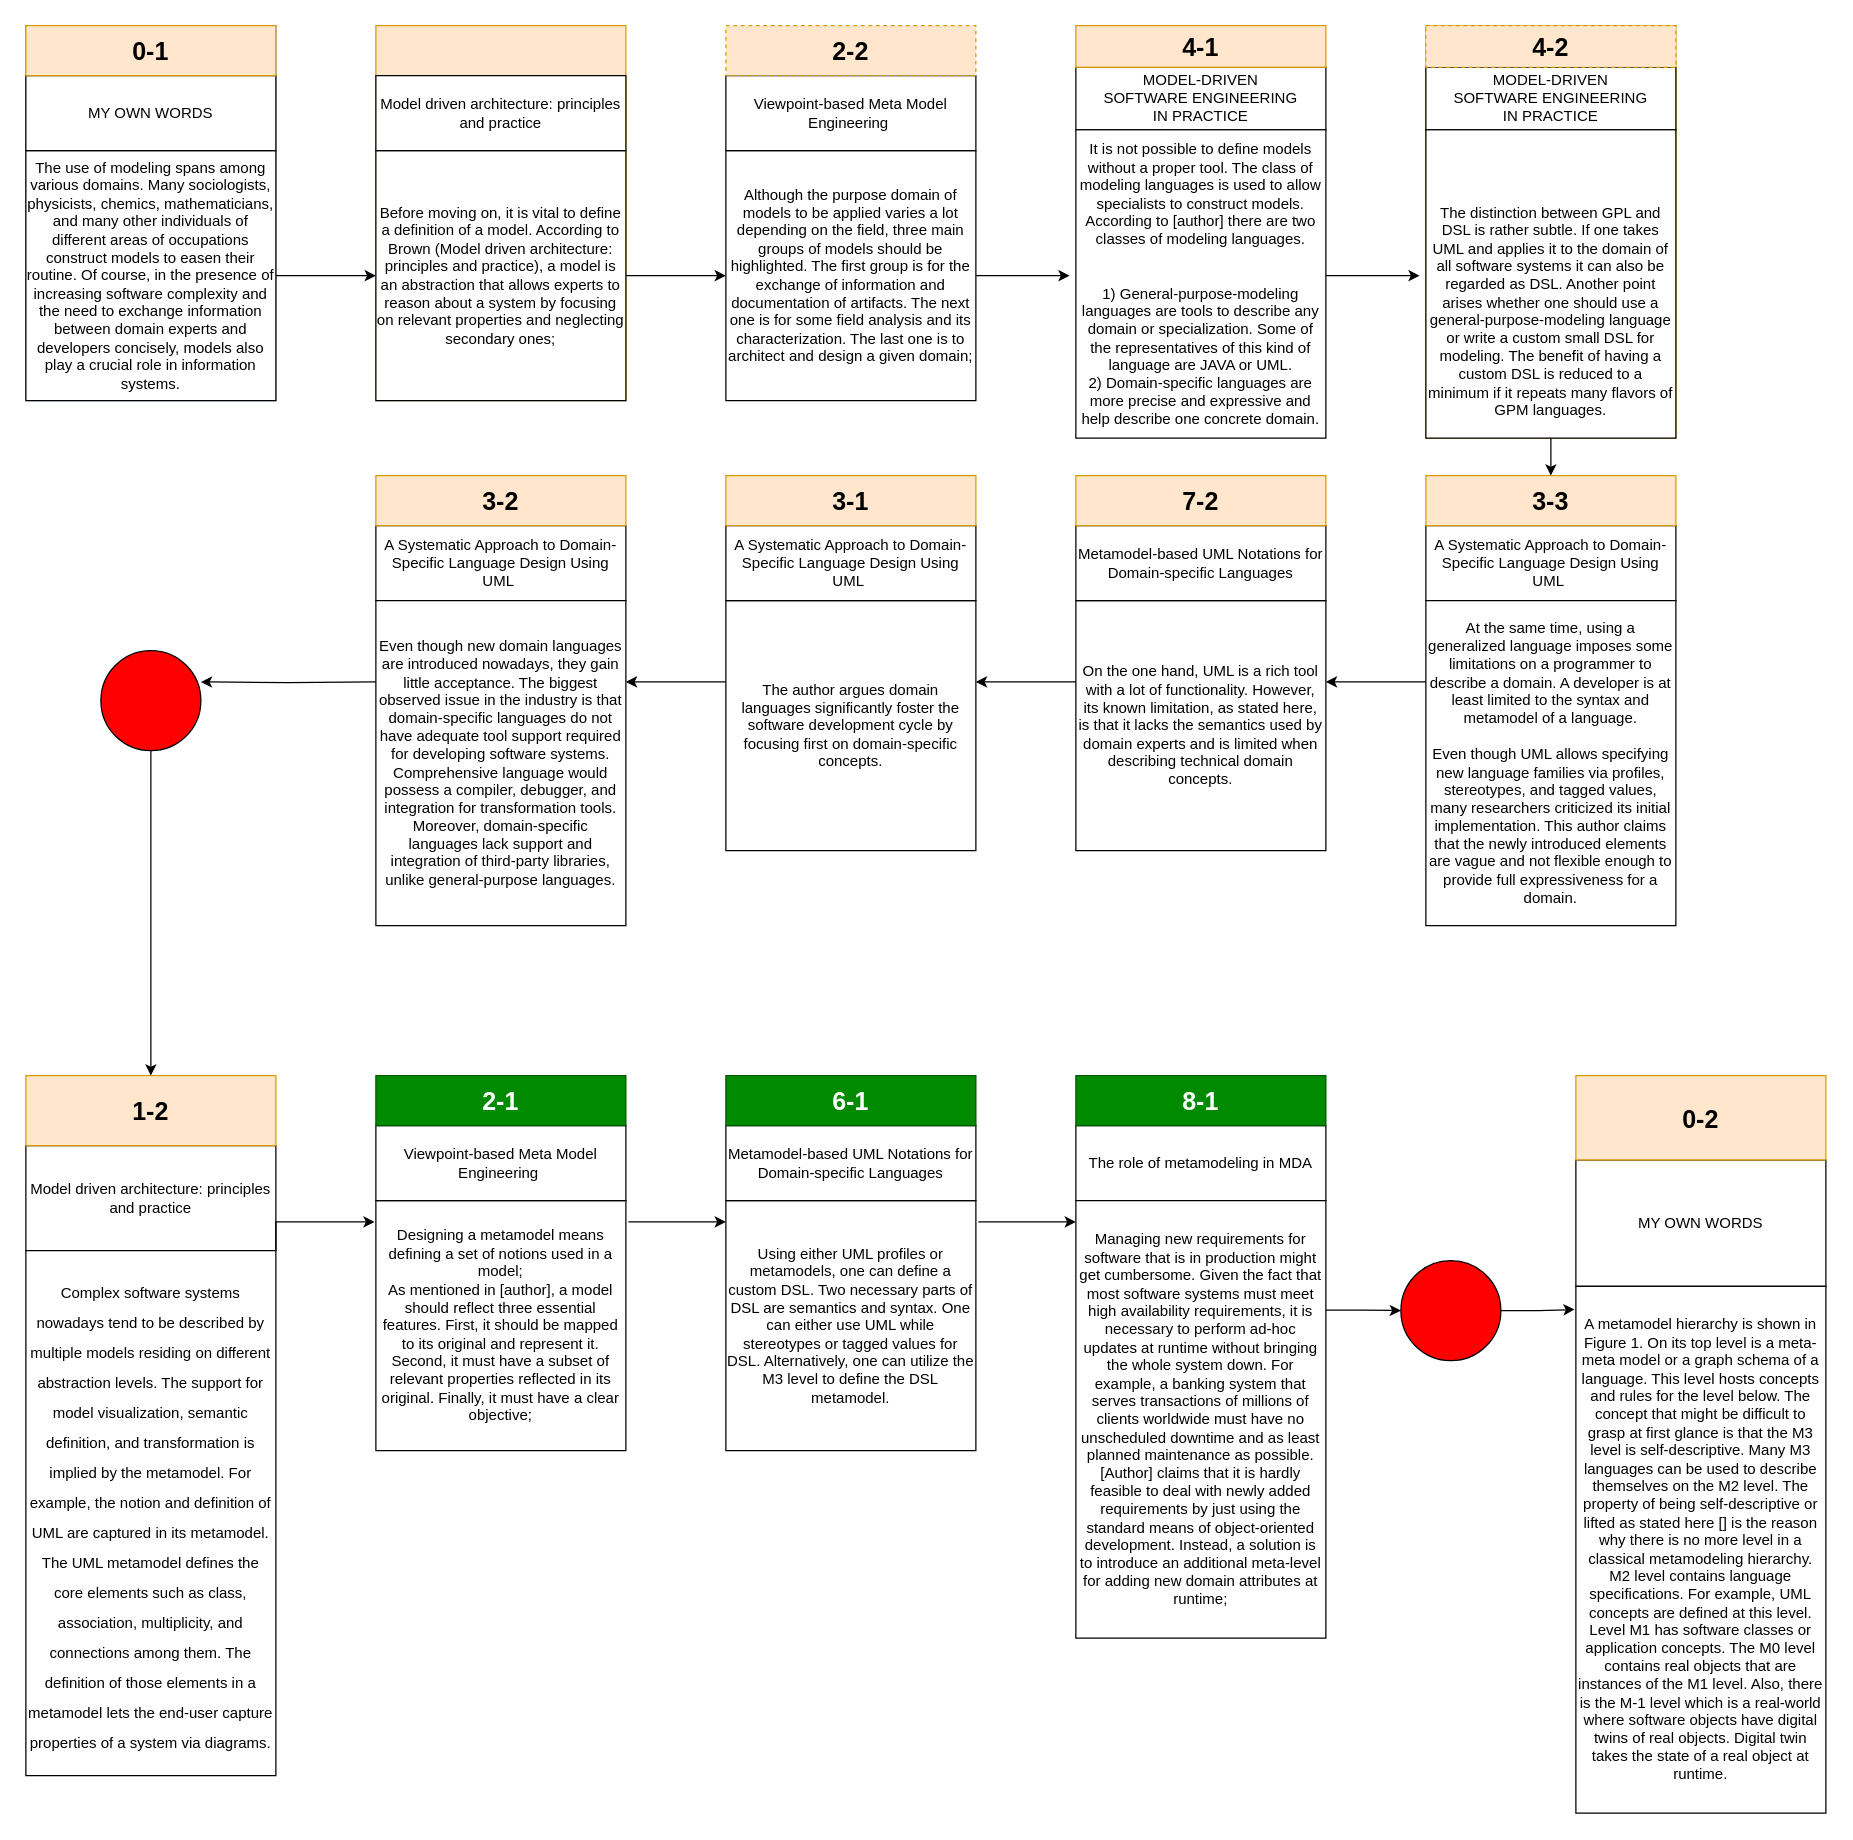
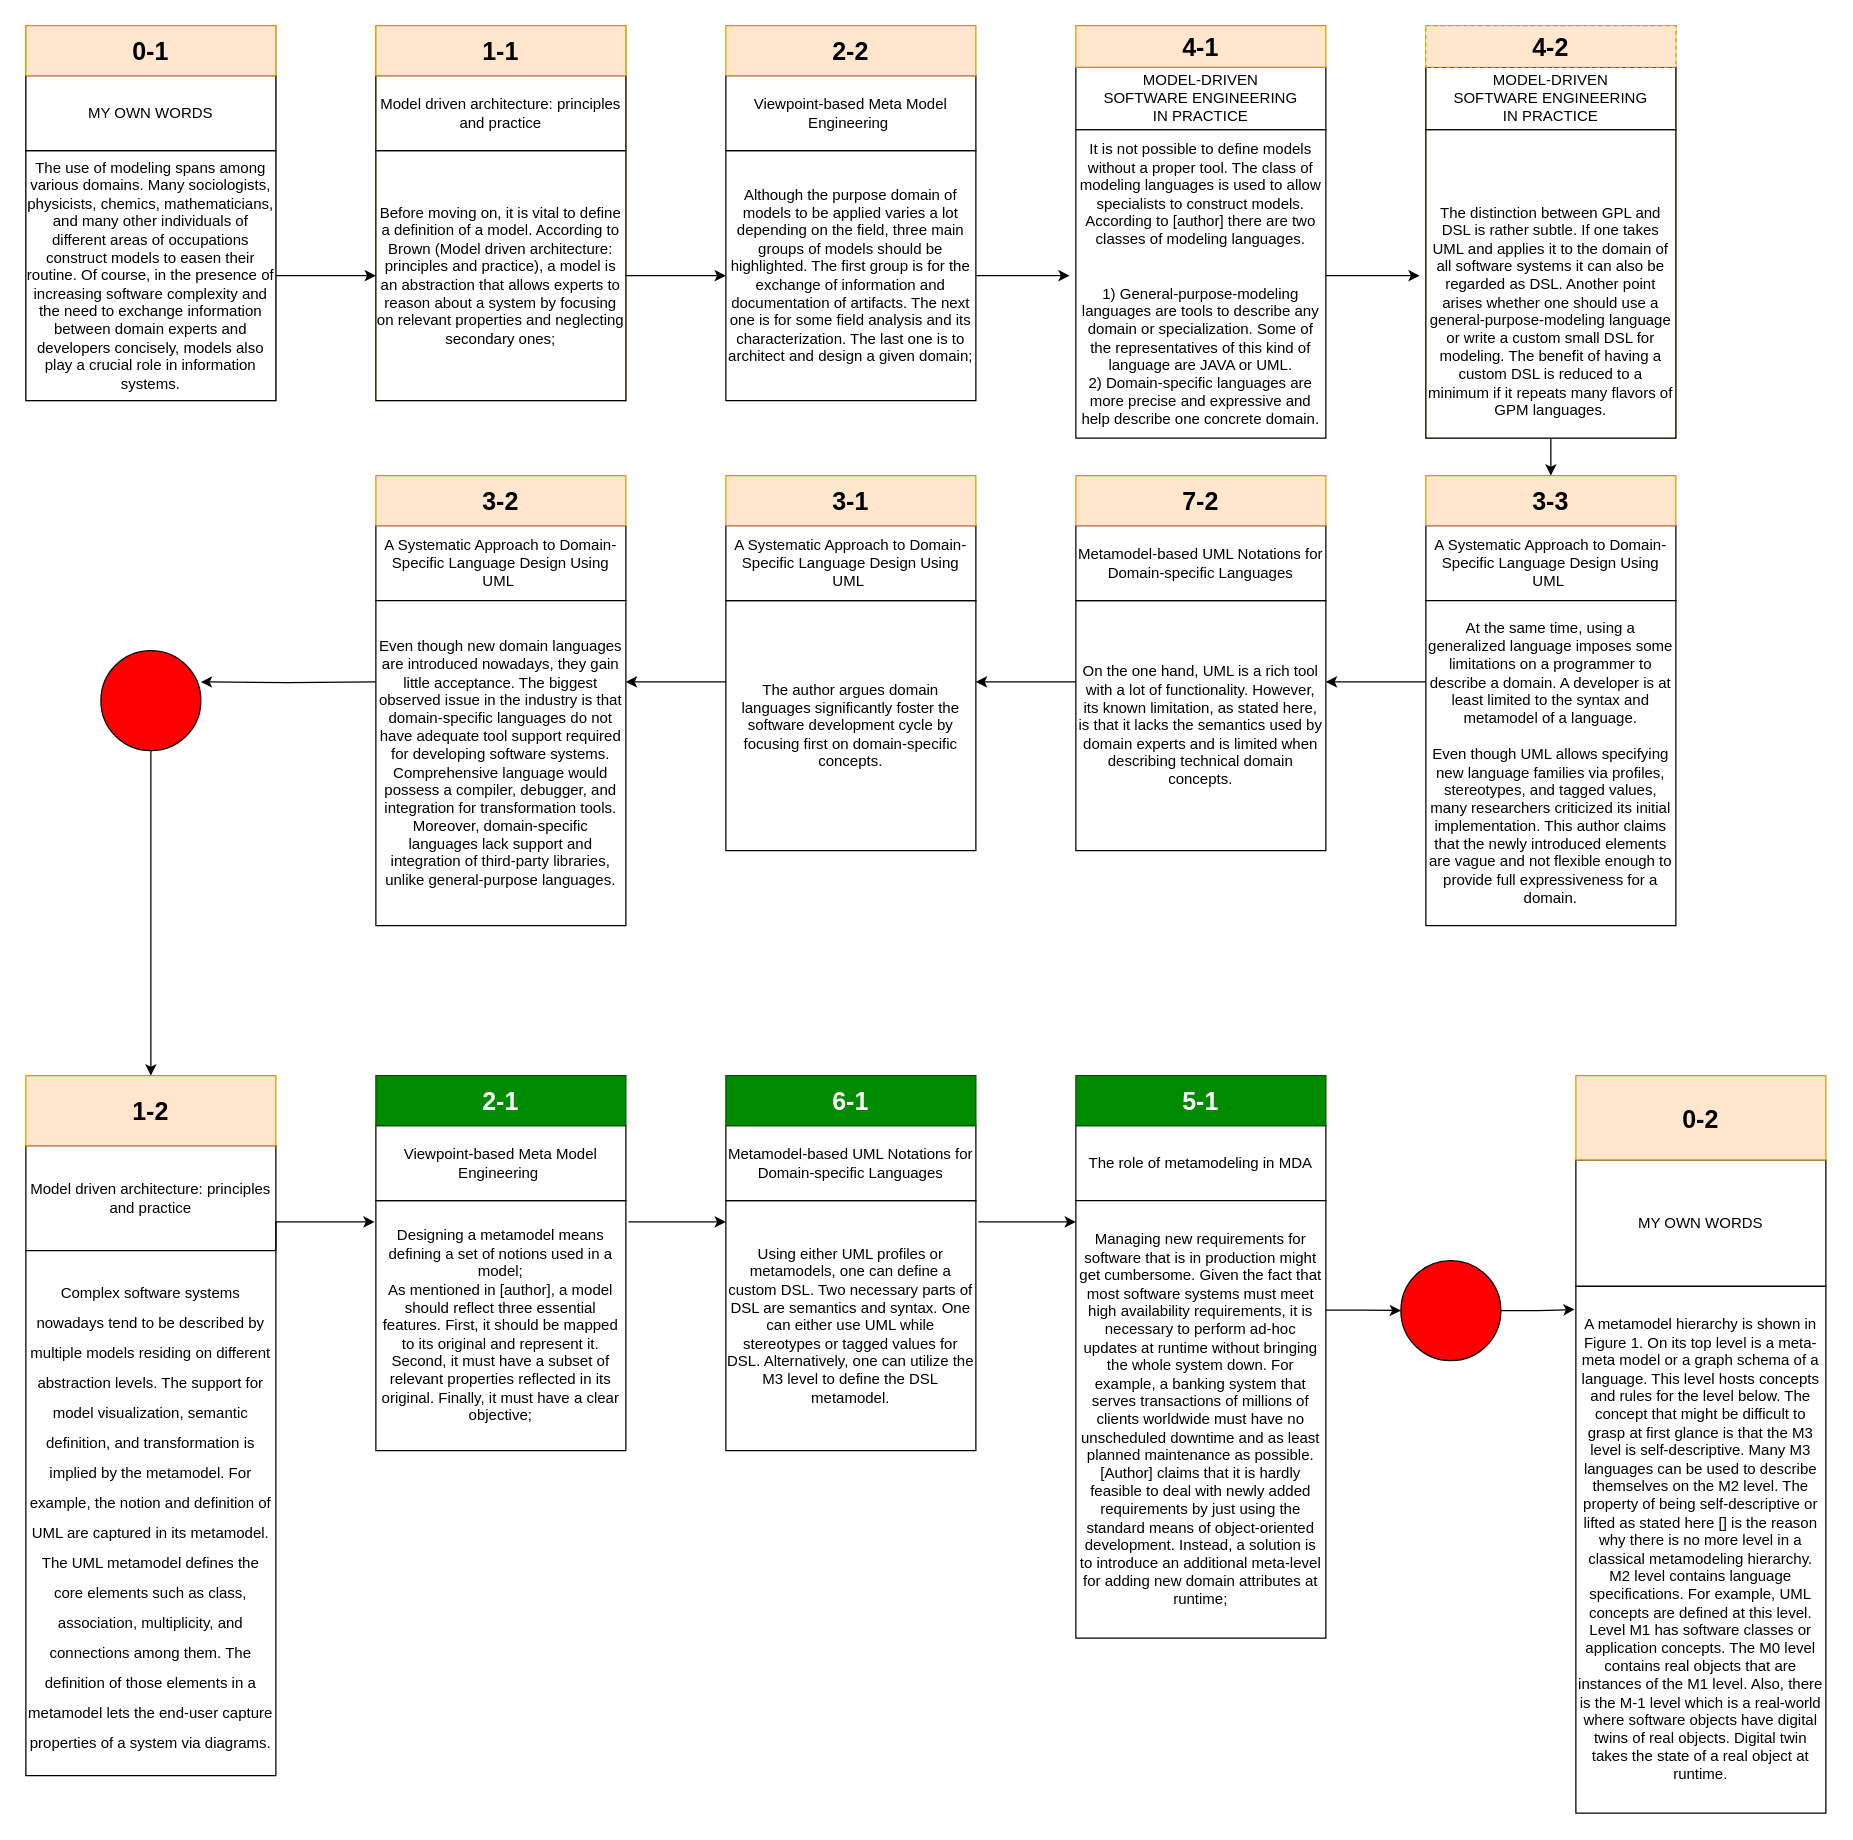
none -> (501, 51)
(851, 51) -> (851, 51)
(1201, 1101) -> (1201, 1101)
